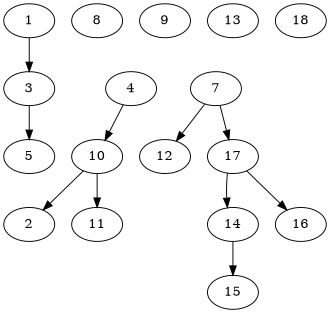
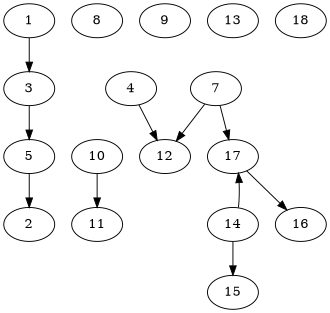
(116, 118) -> (146, 118)
(227, 186) -> (239, 195)
(67, 187) -> (29, 186)
